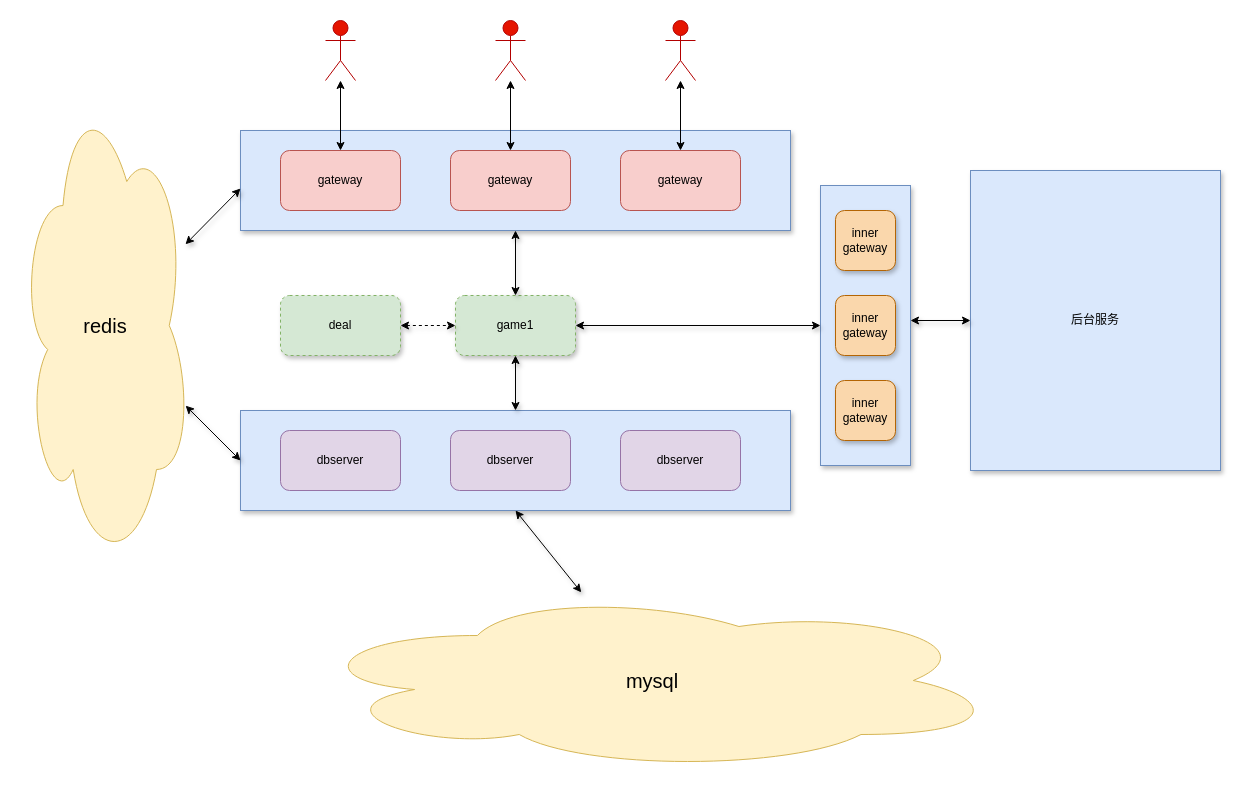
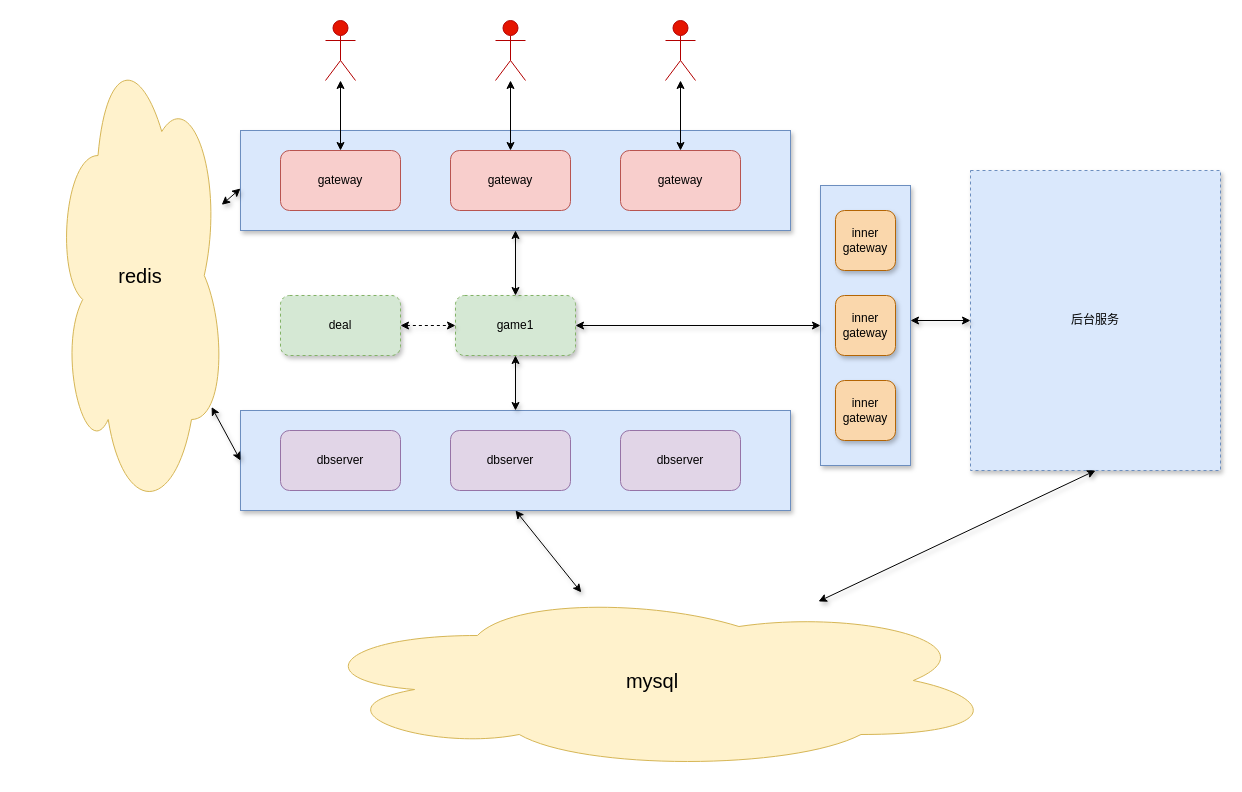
(1096, 321) -> (1096, 321)
(106, 326) -> (141, 276)
none -> (957, 536)
